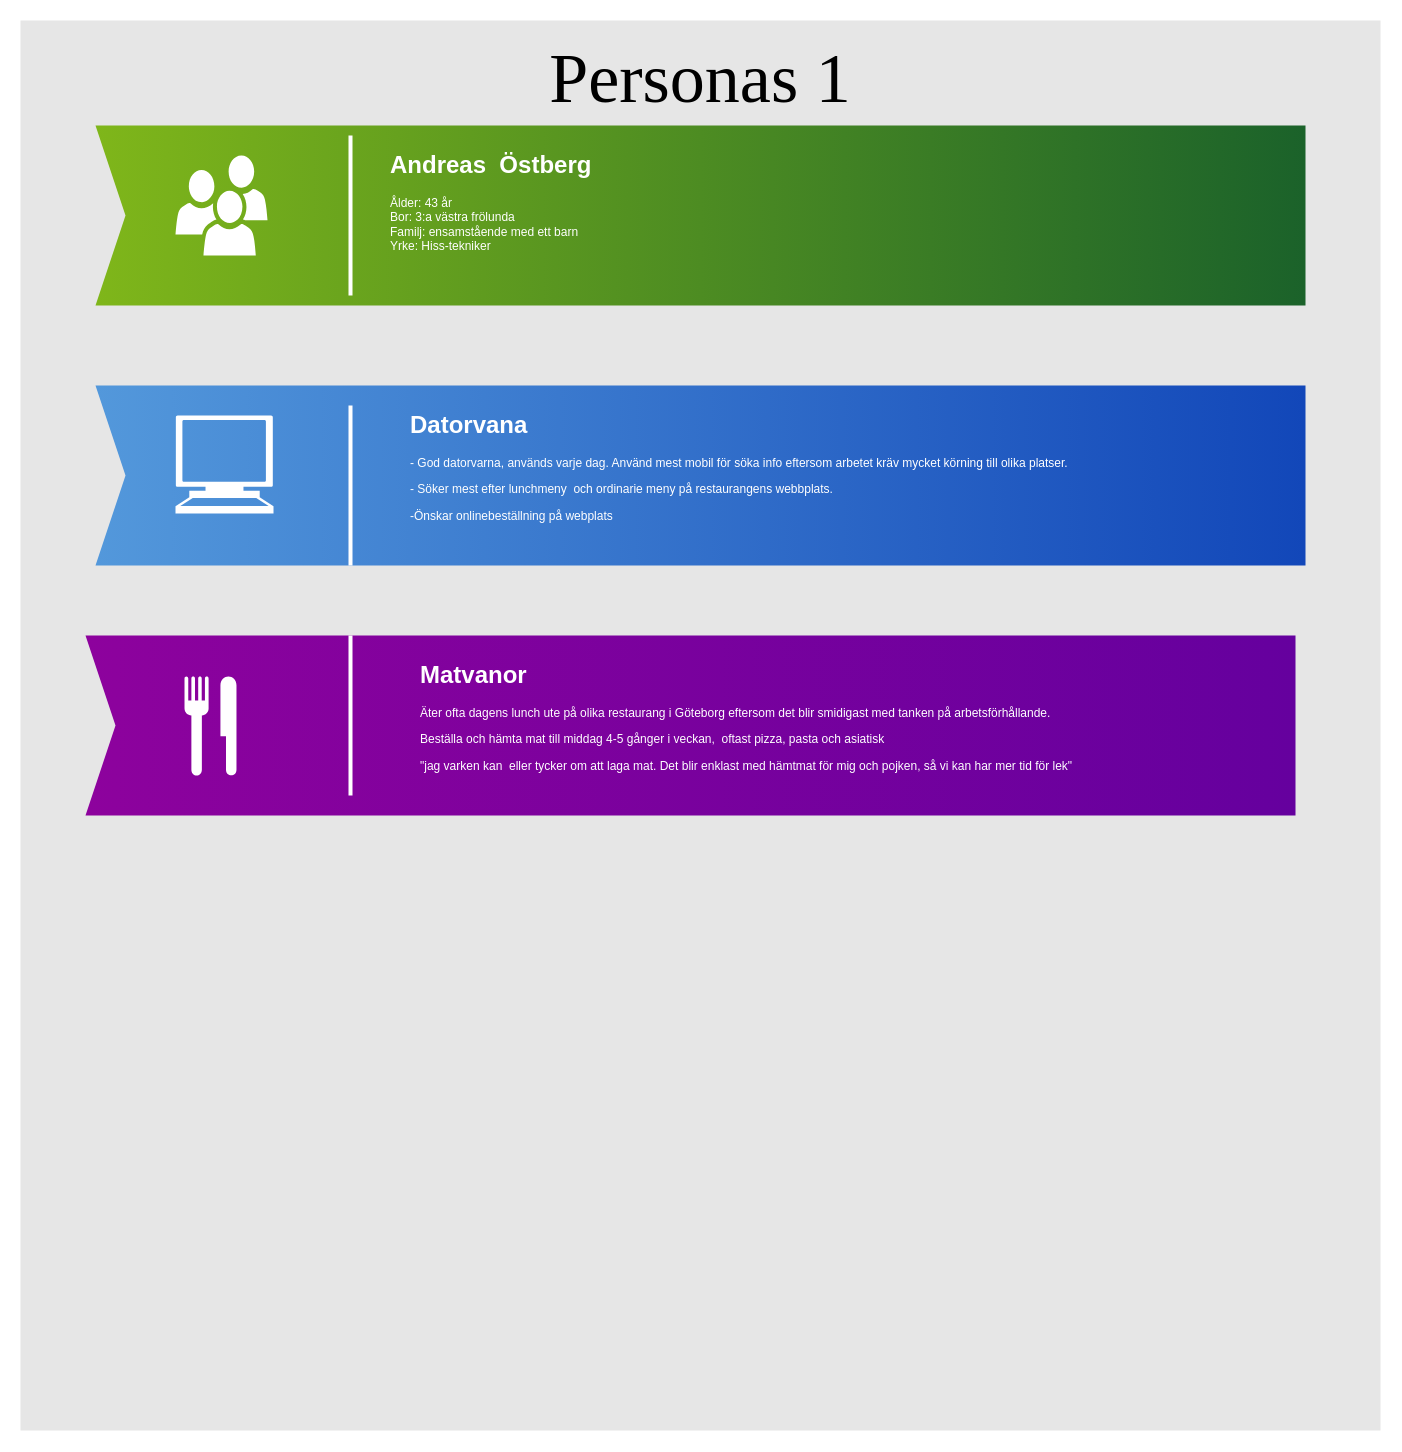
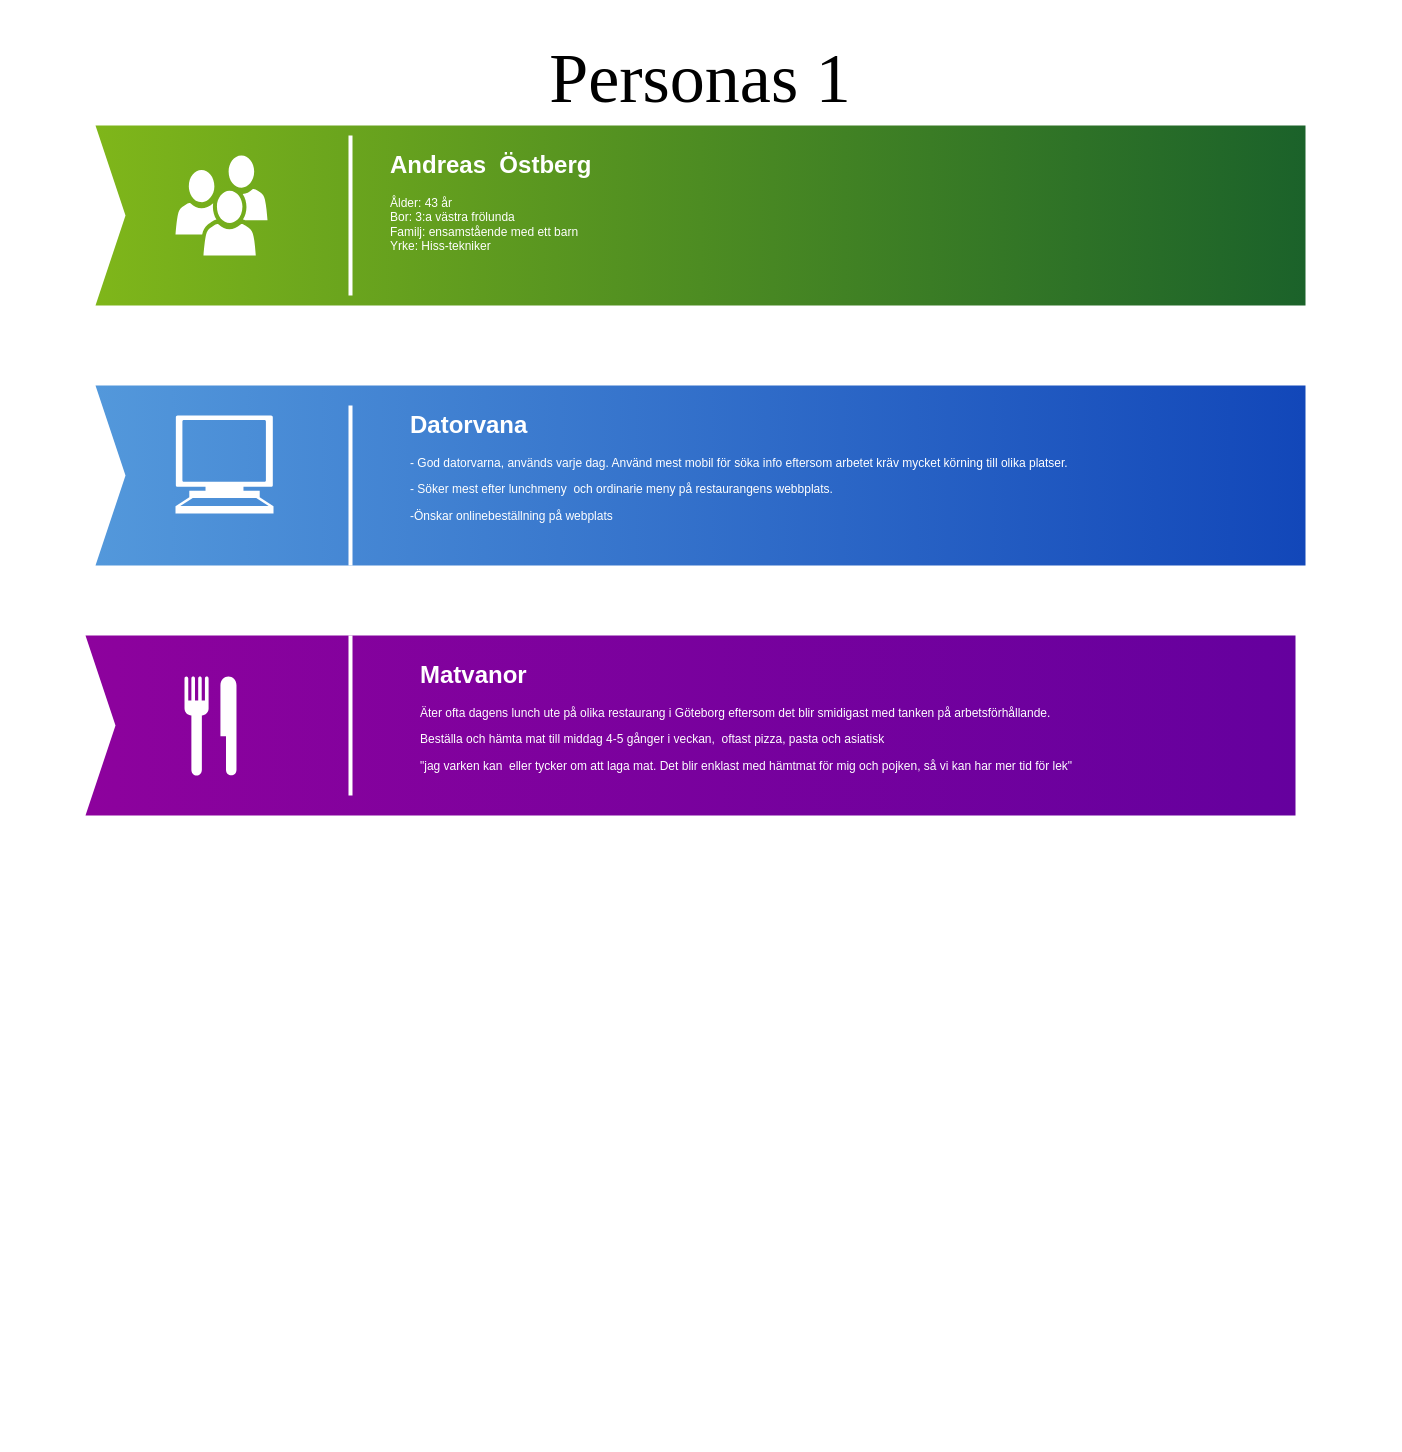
(701, 80) -> (701, 80)
